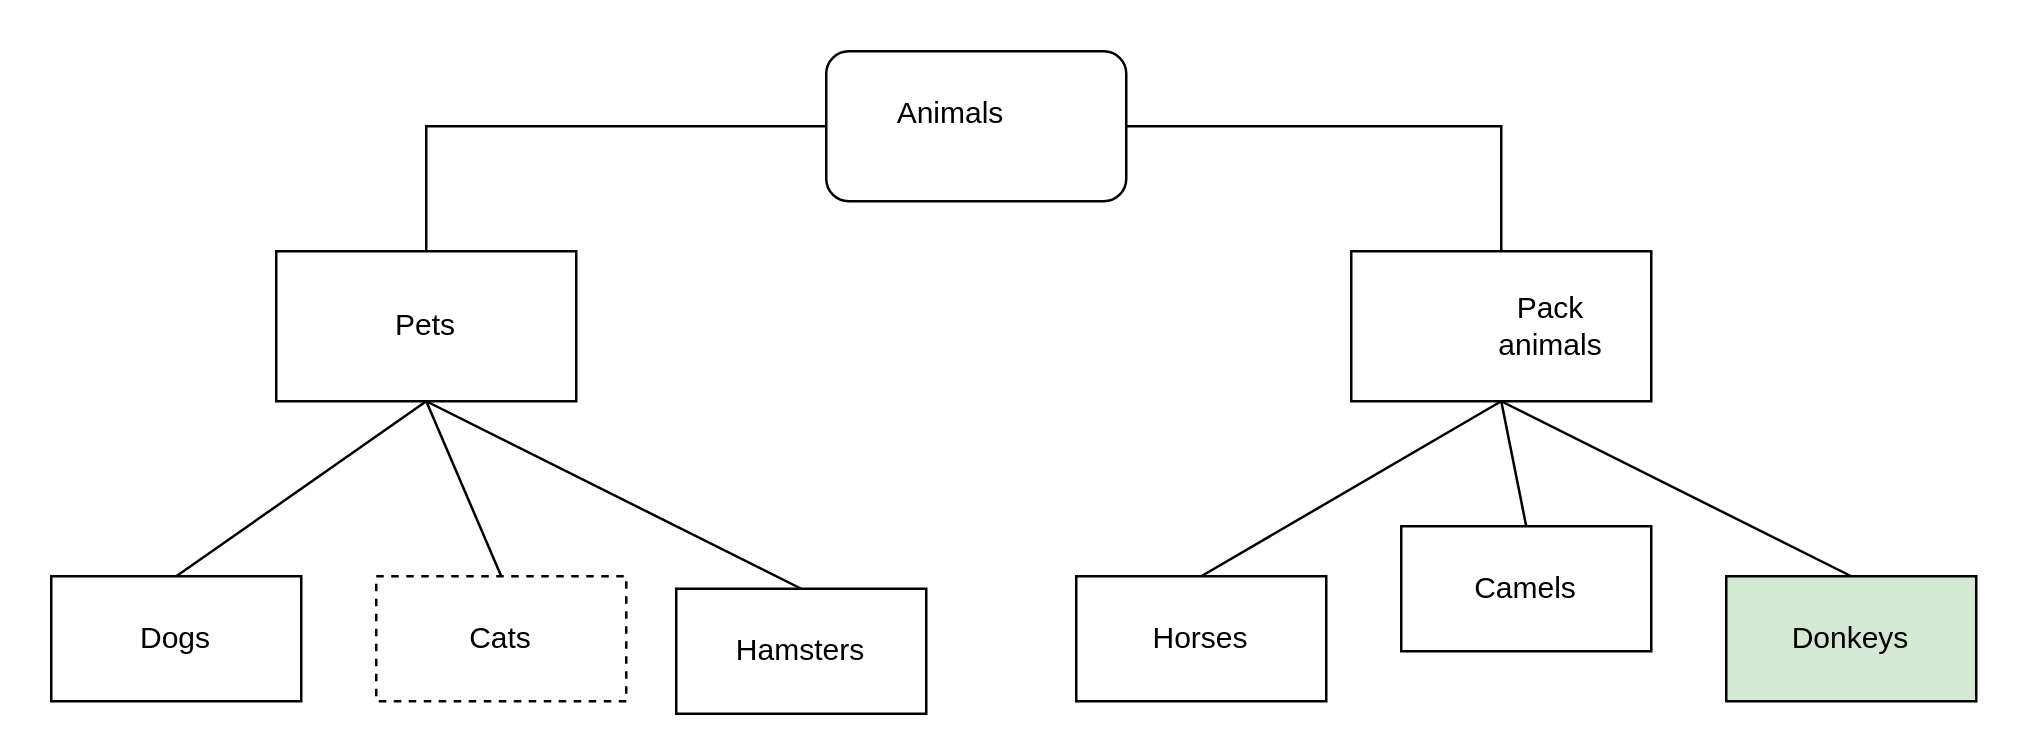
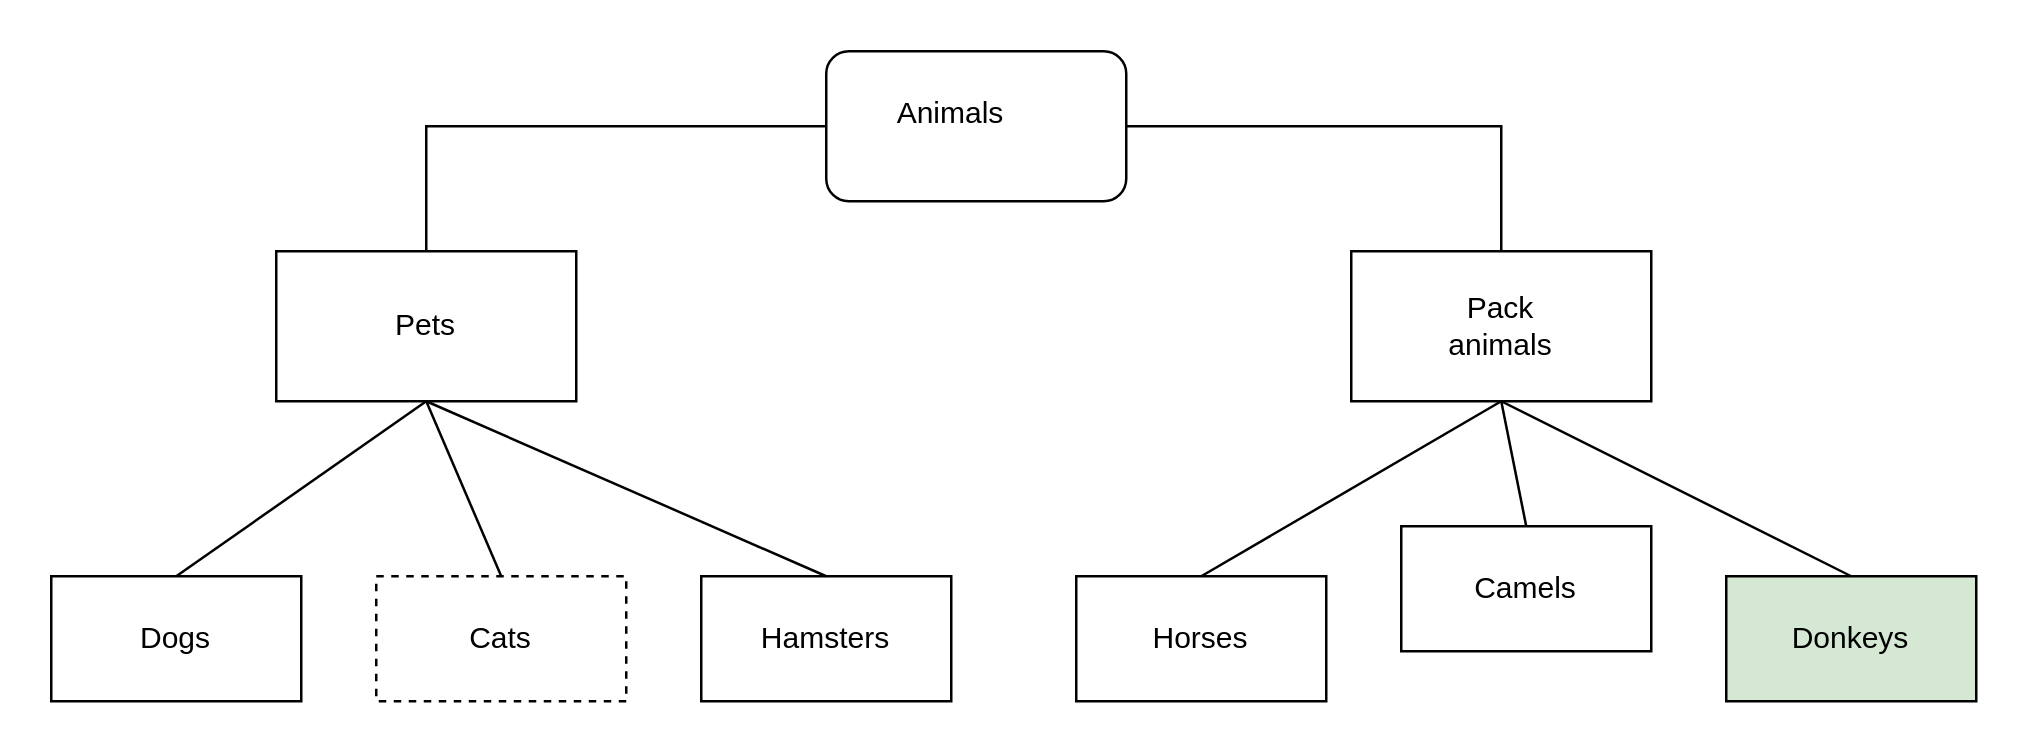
(1551, 326) -> (1501, 326)
(801, 651) -> (826, 639)
